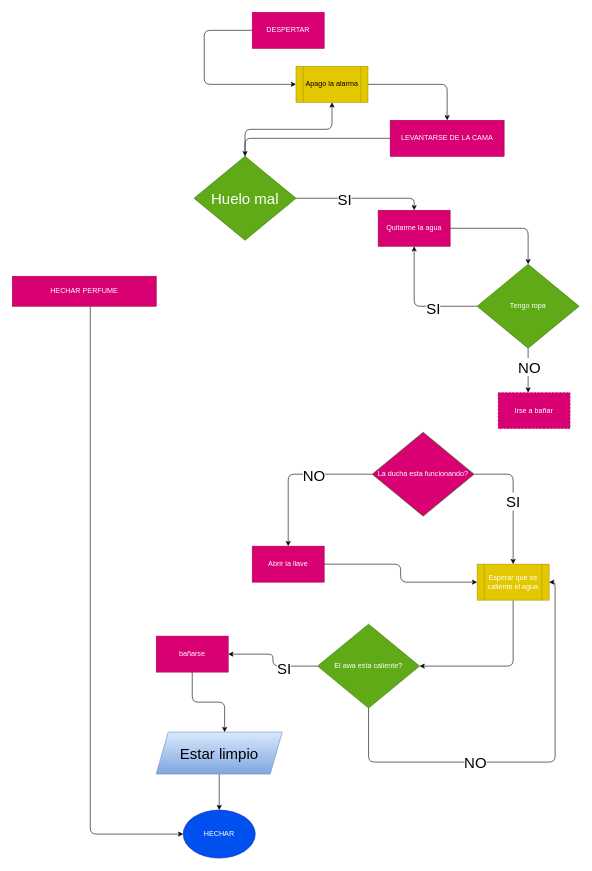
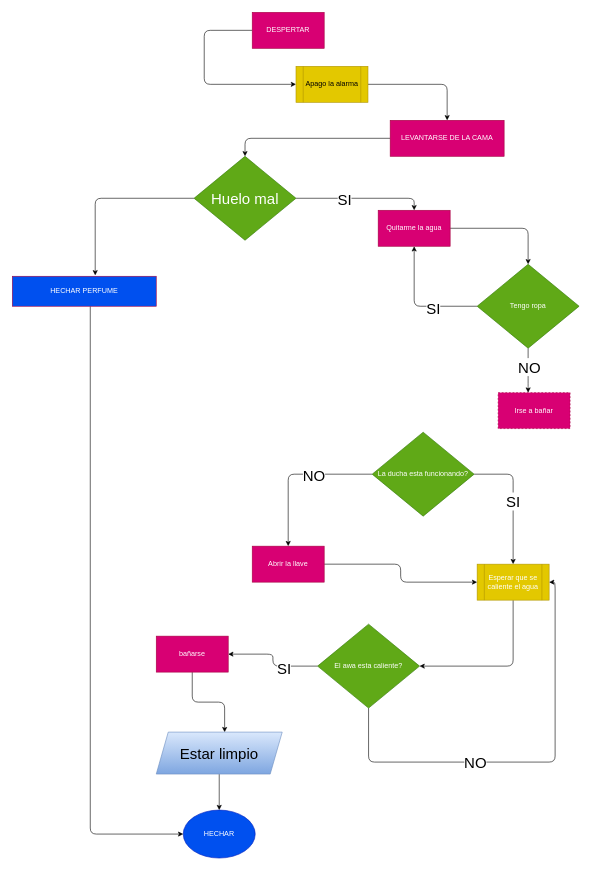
(247, 130) -> (97, 199)
(84, 291) -> (84, 291)
(423, 474) -> (423, 474)
